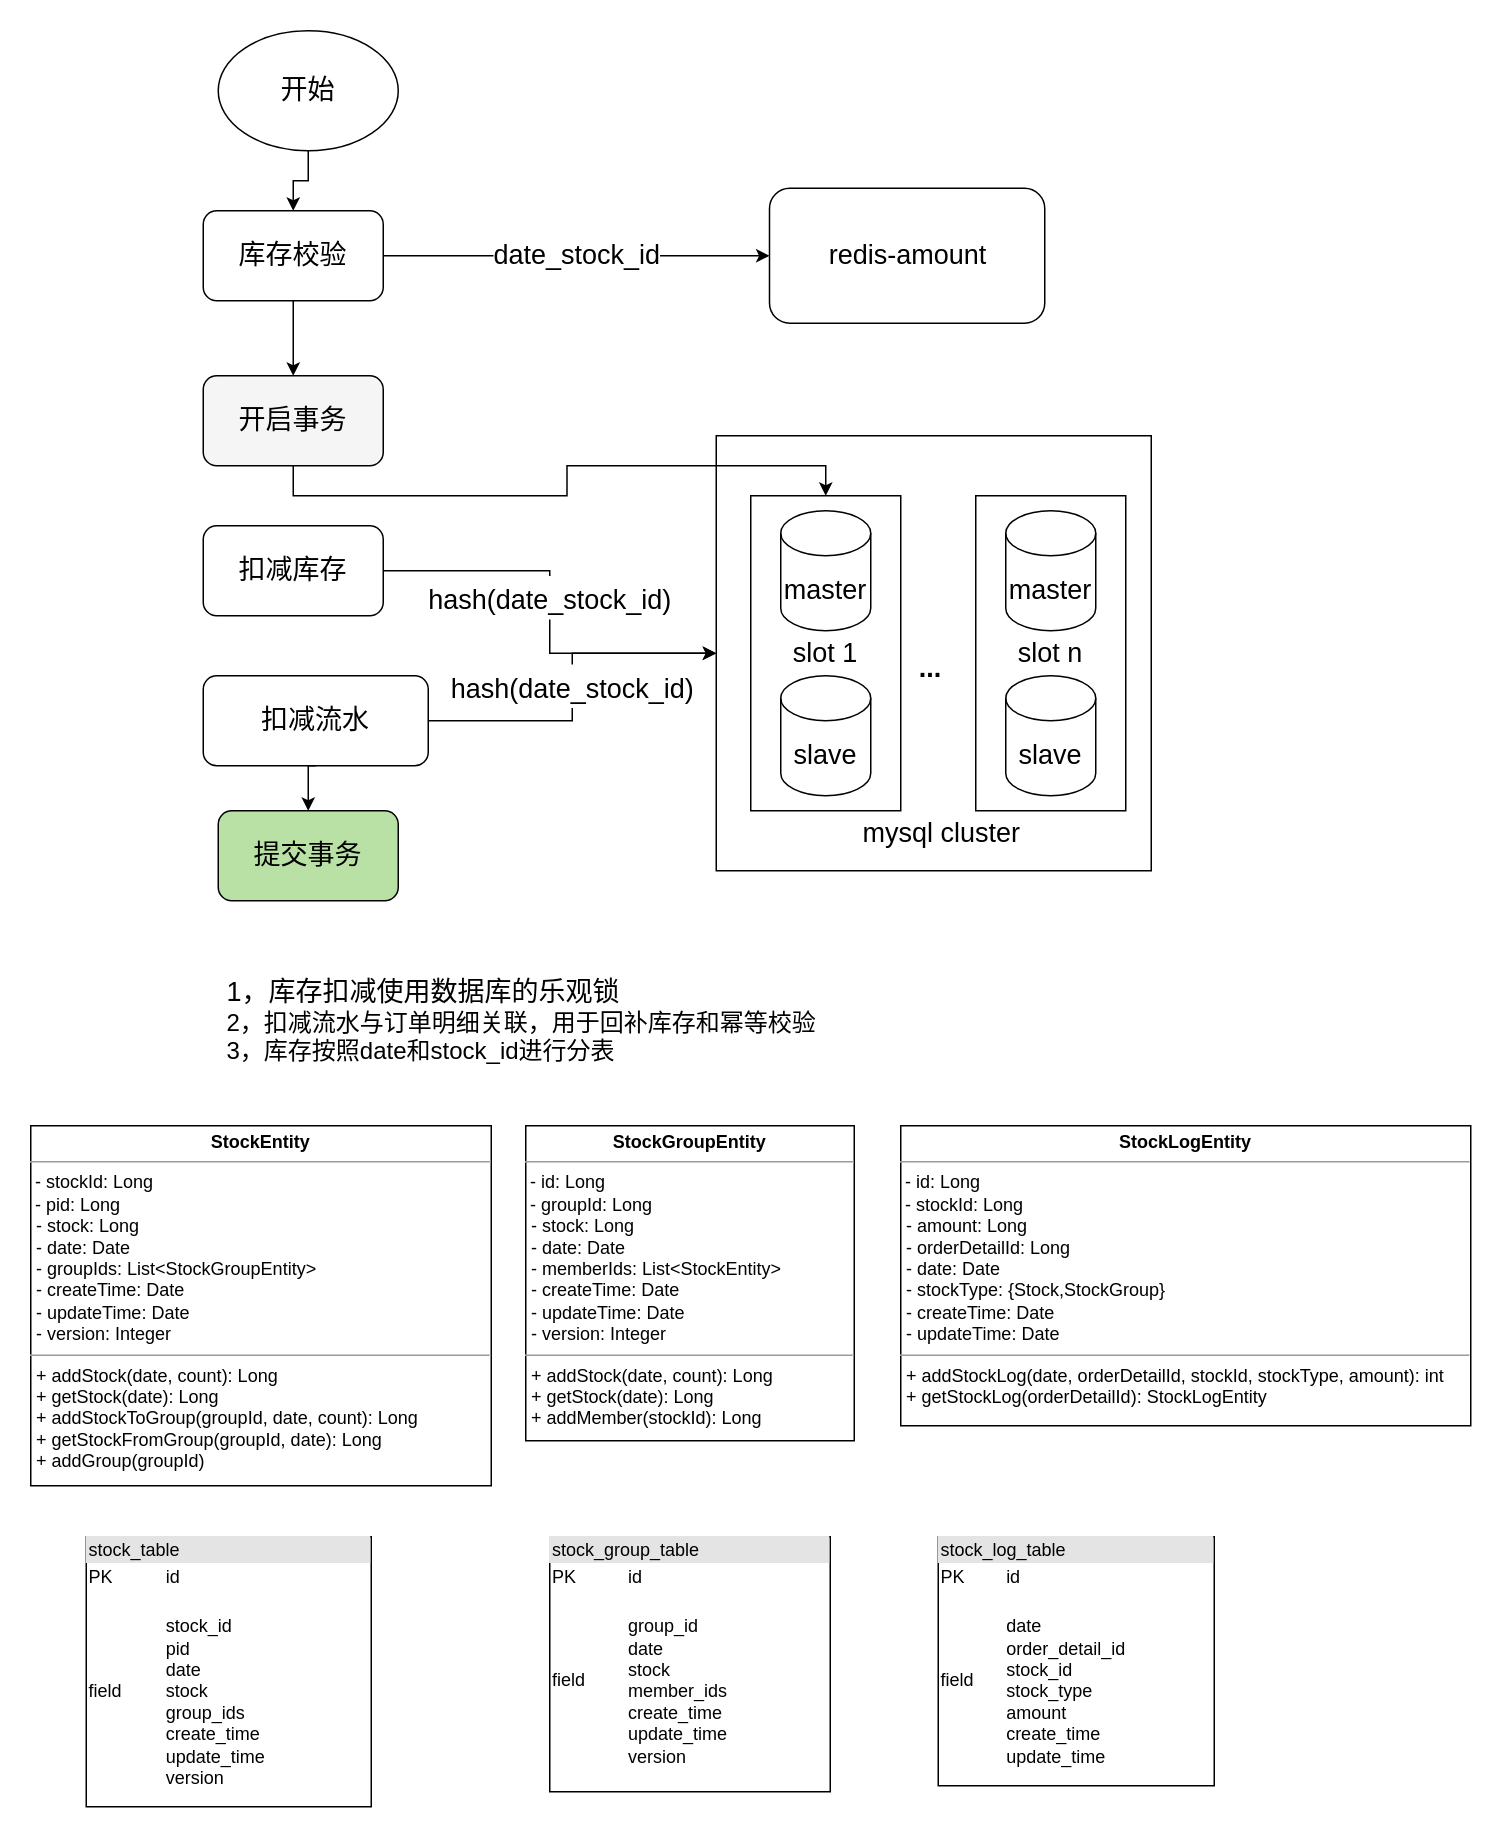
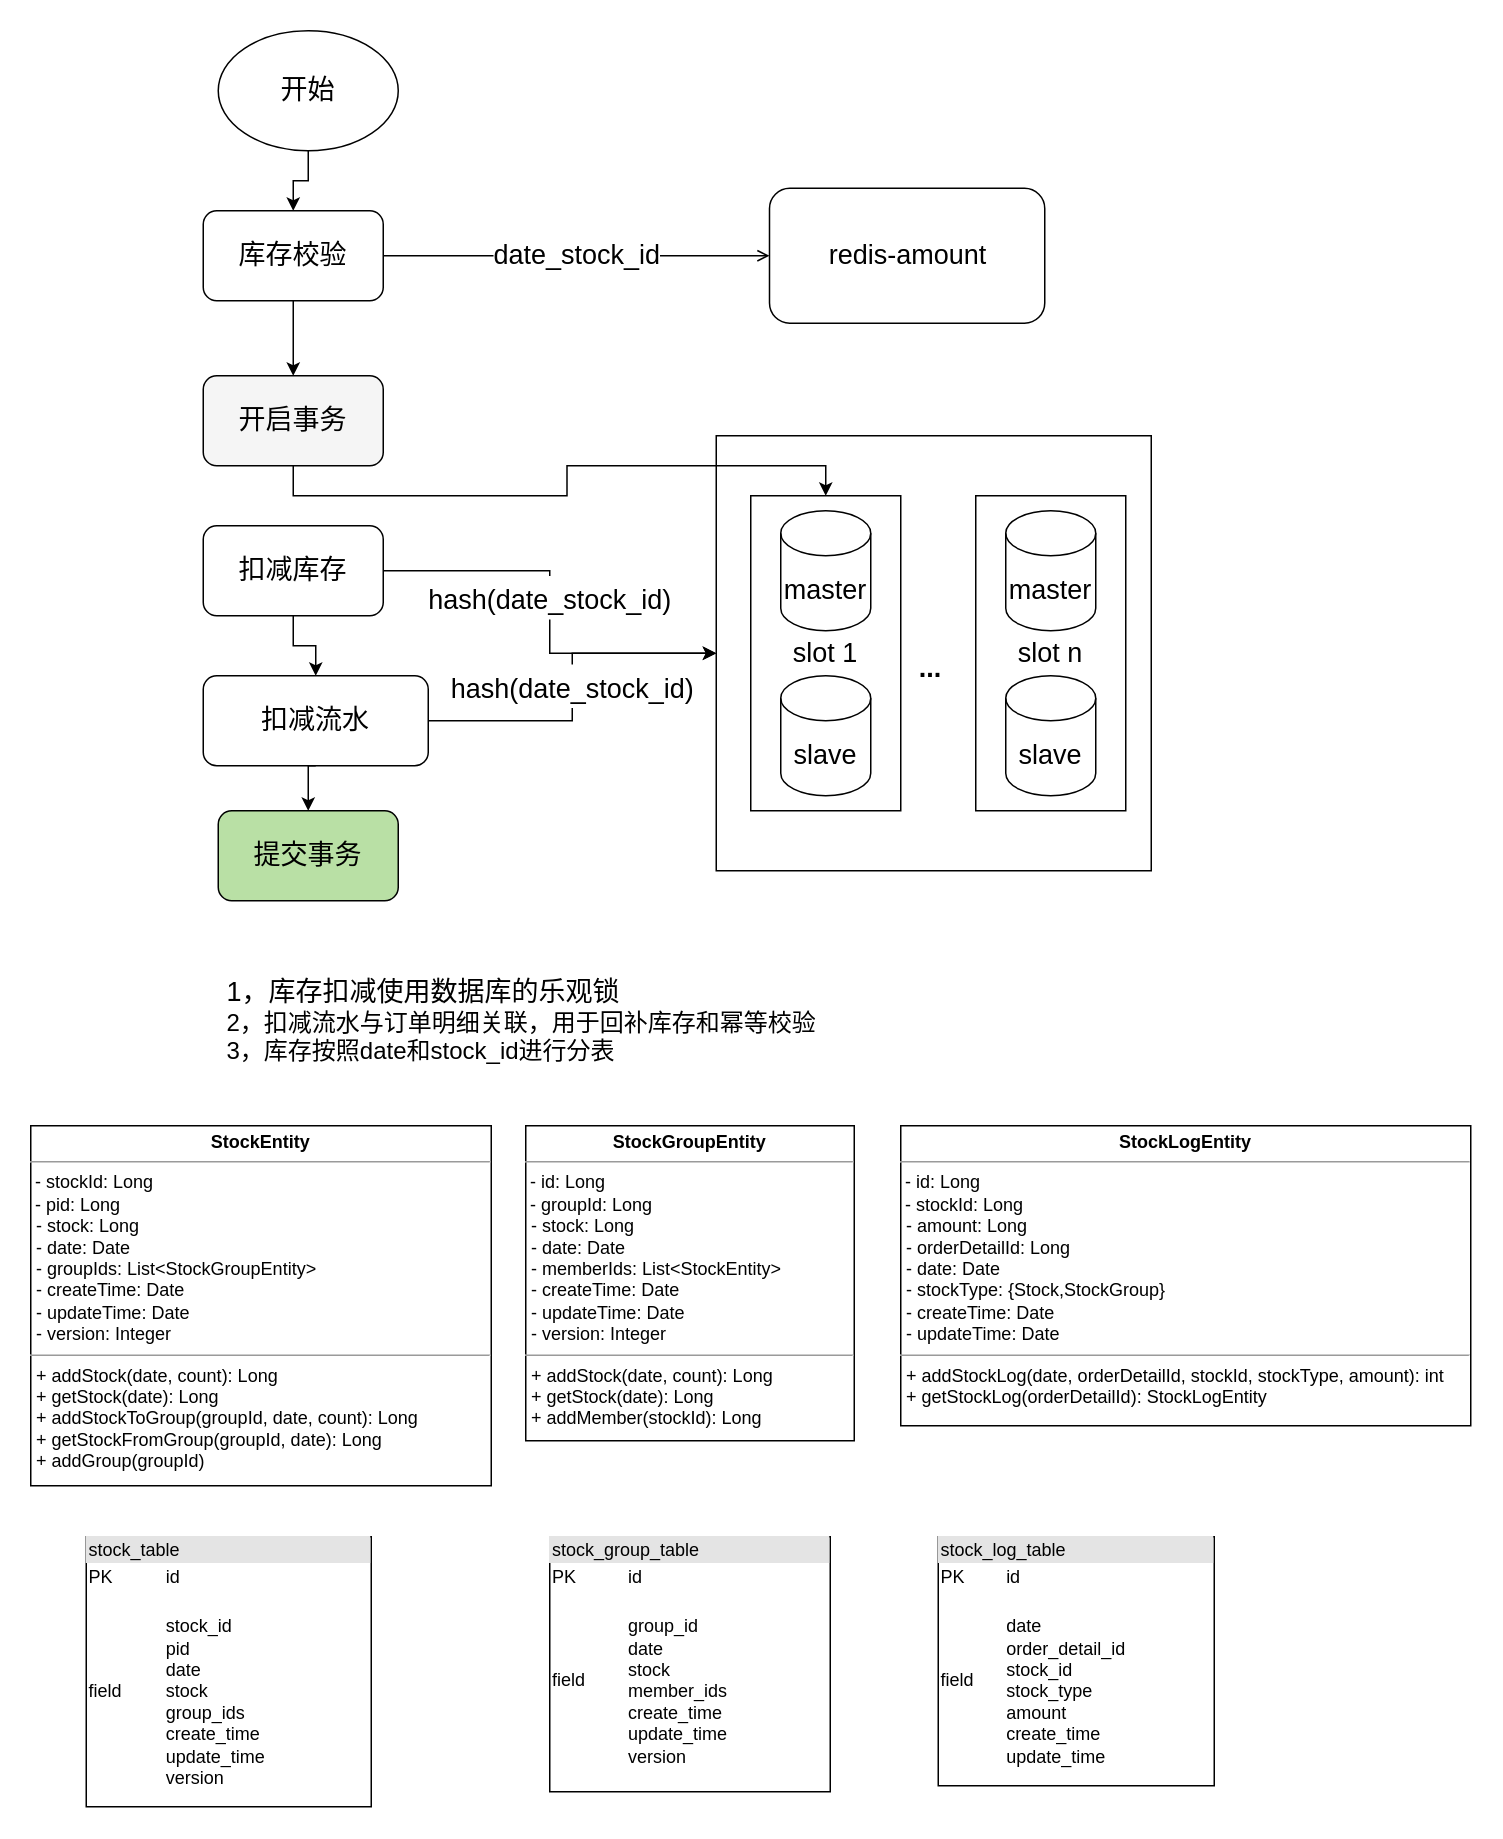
(758, 256) -> (760, 256)
none -> (299, 646)
(942, 833) -> none
